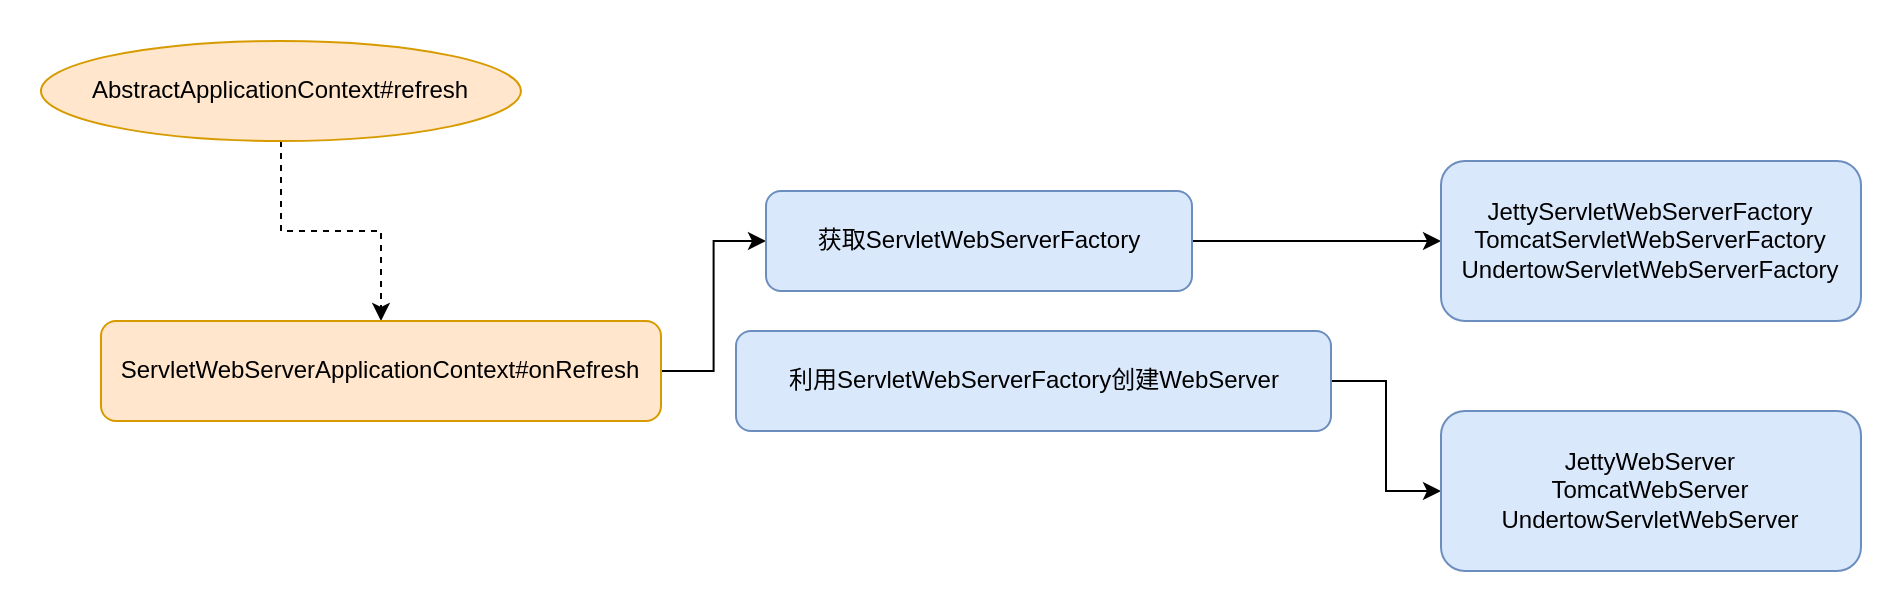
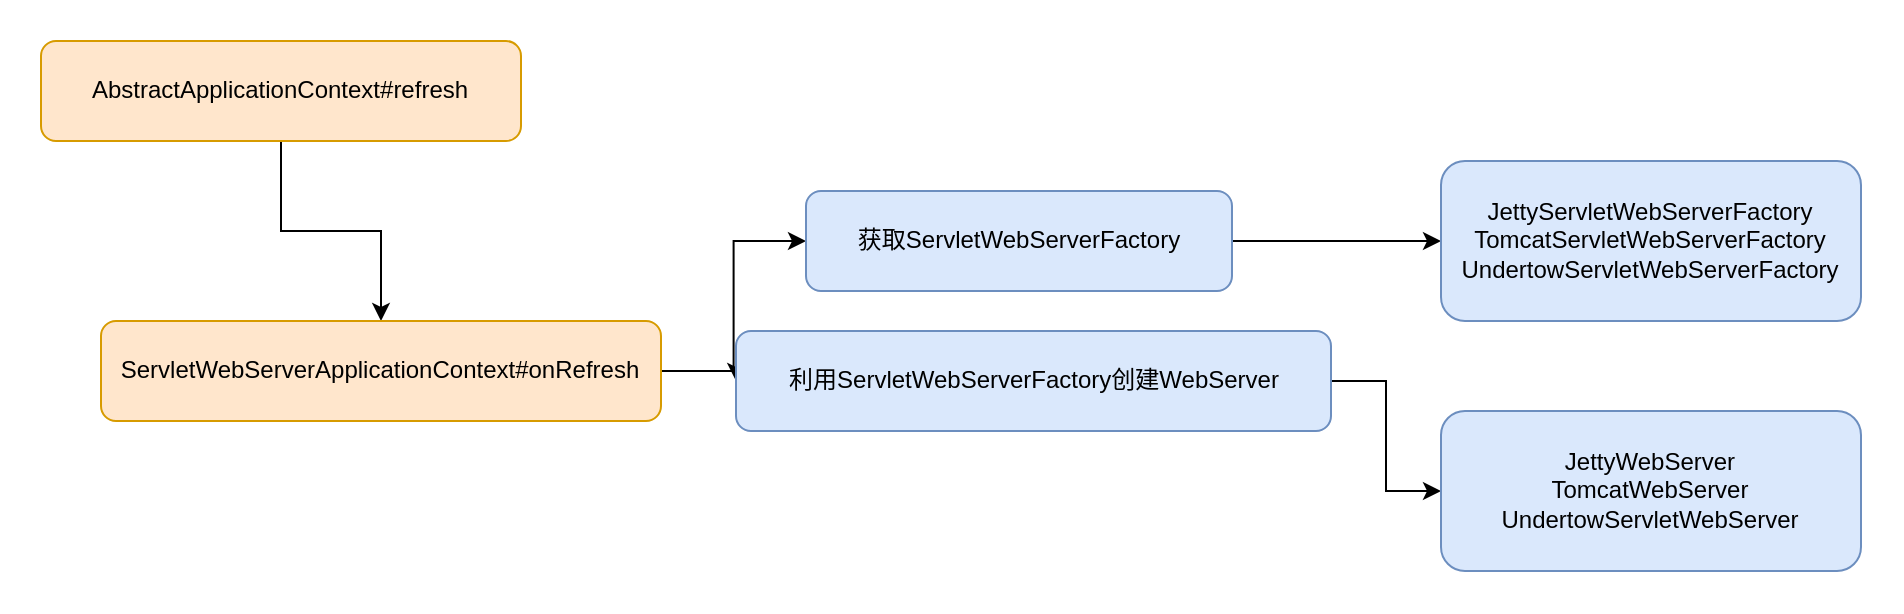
(281, 91) -> (281, 91)
(324, 231) -> (324, 231)
(979, 241) -> (1019, 241)
none -> (736, 370)
